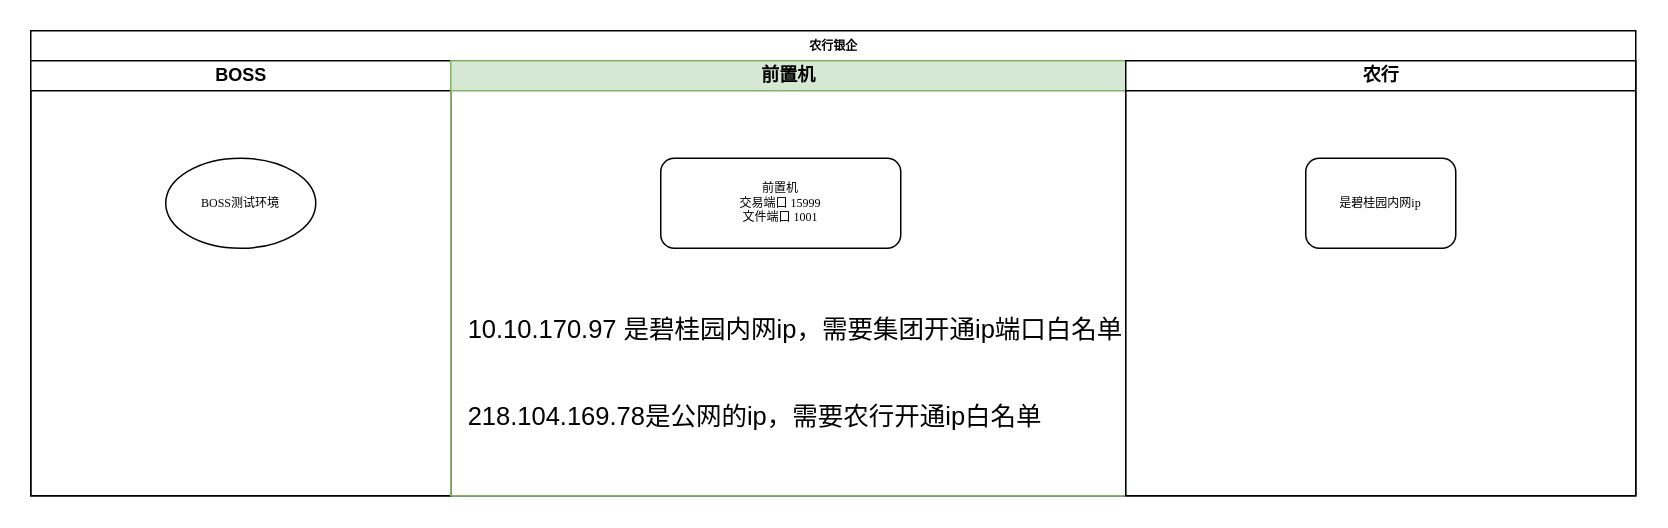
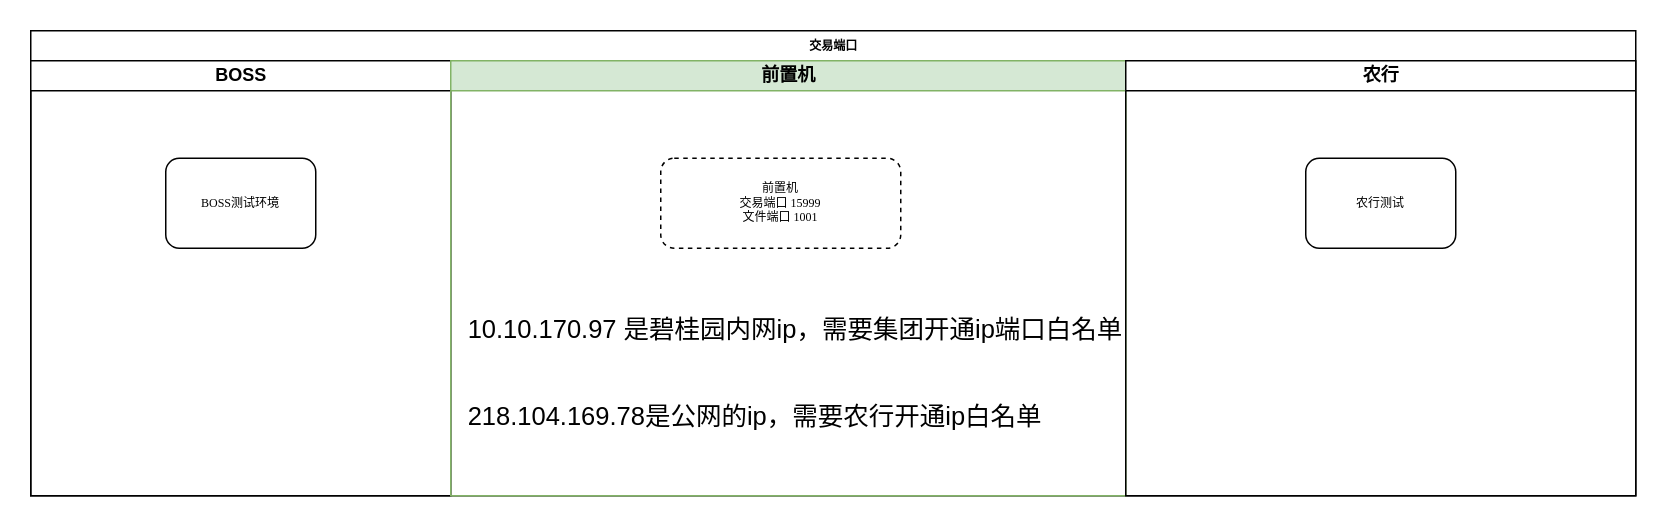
(834, 46) -> (834, 46)
(241, 203) -> (241, 203)
(781, 203) -> (781, 203)
(1381, 203) -> (1381, 203)
